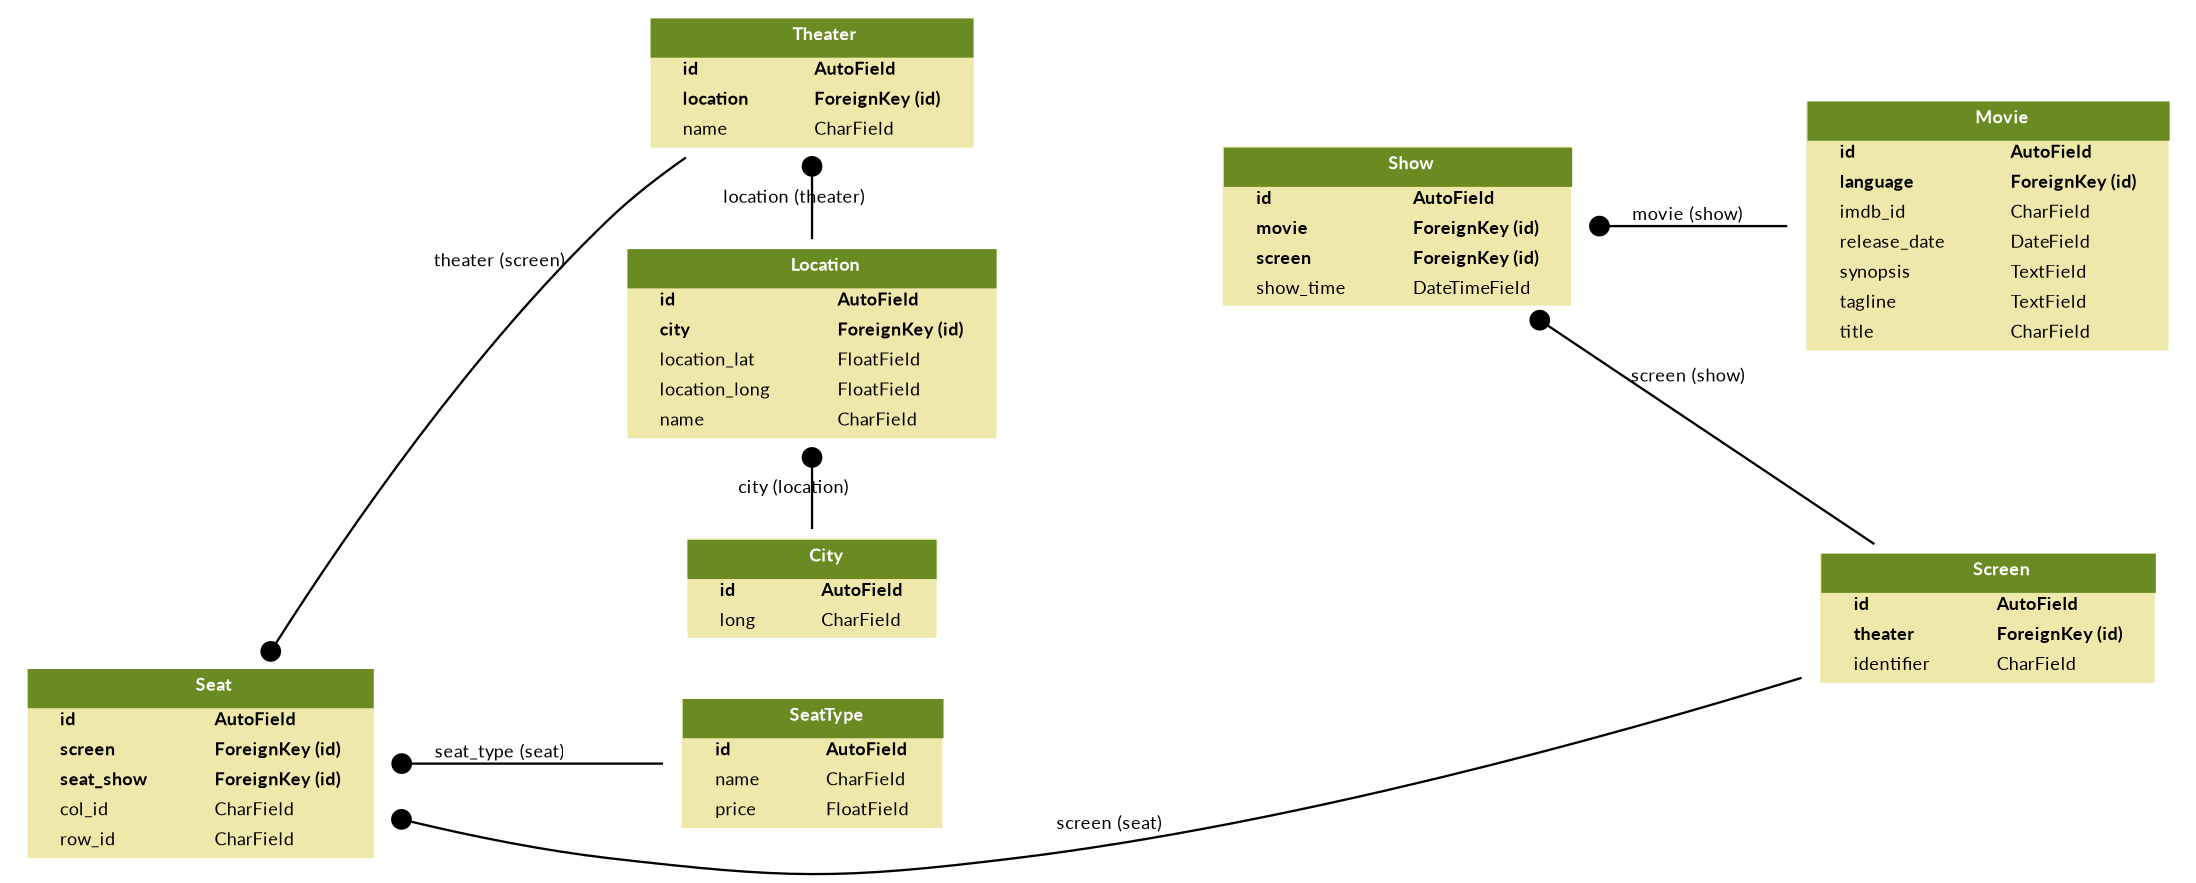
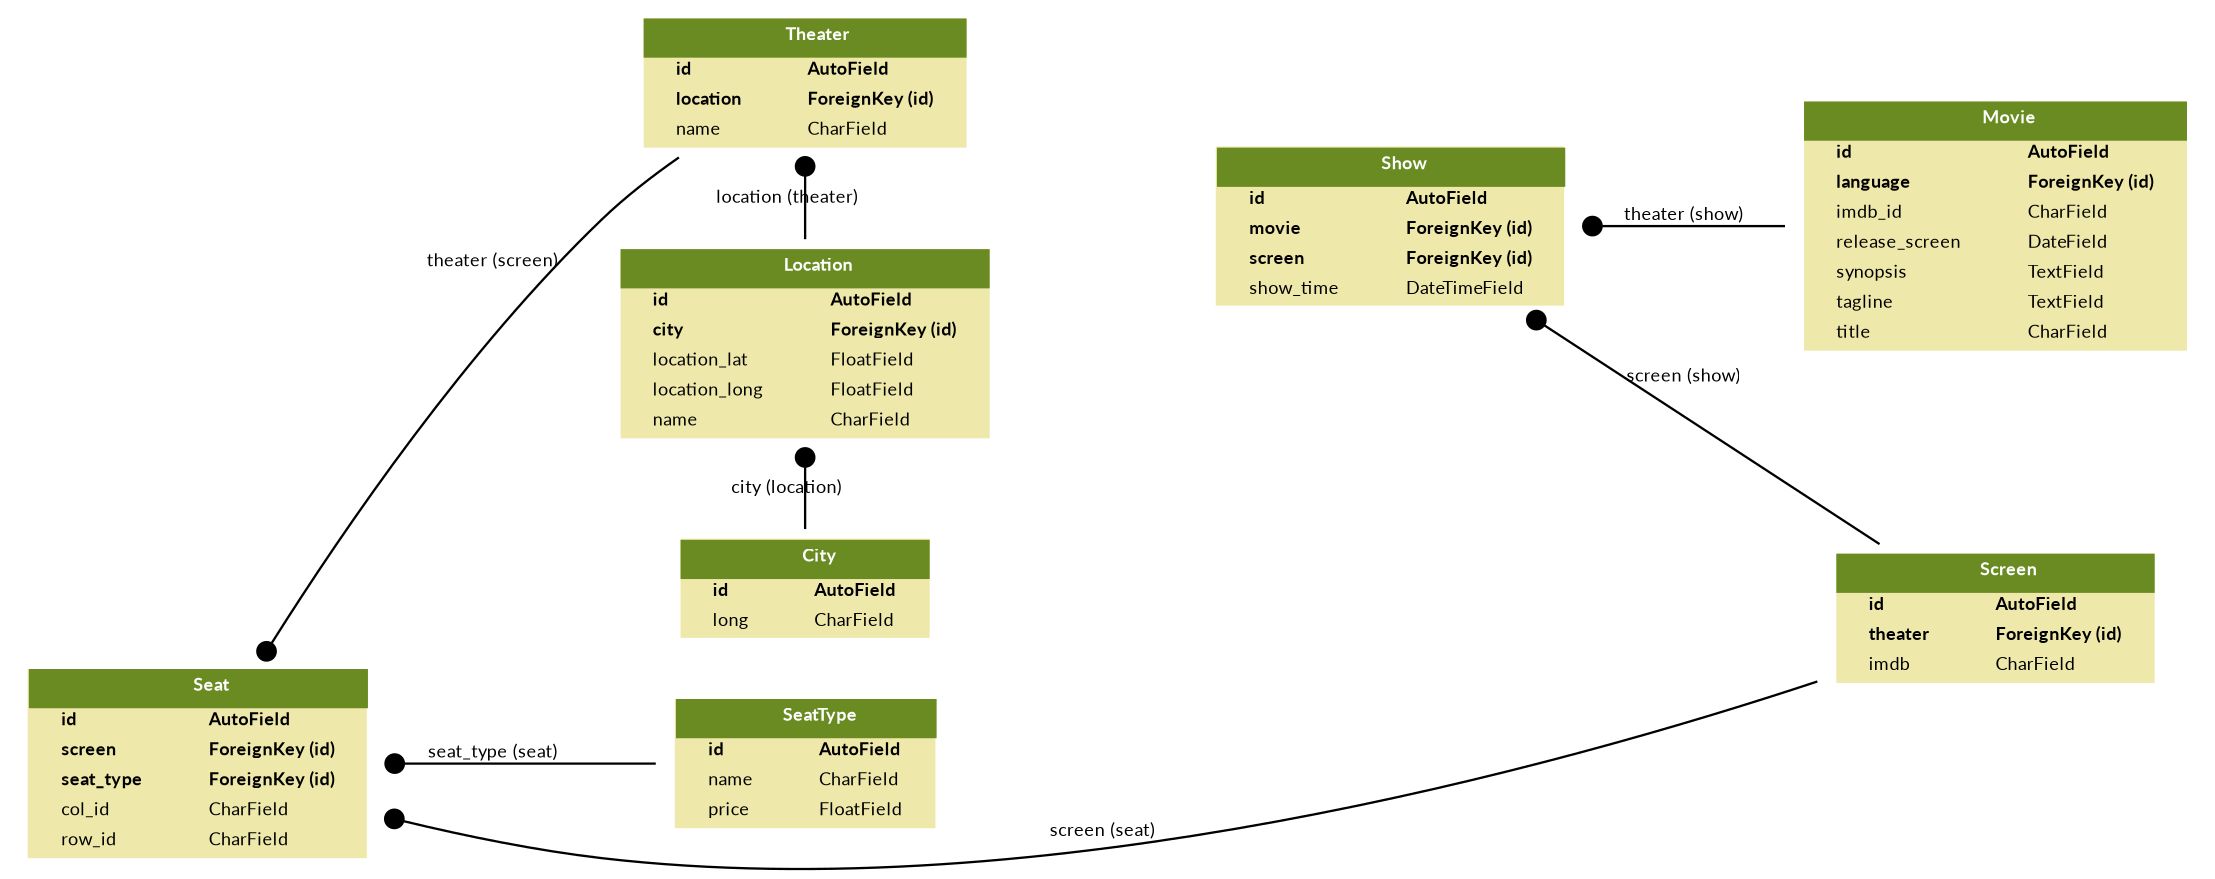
(1689, 216) -> (1684, 216)
(1893, 242) -> (1900, 242)
(1893, 664) -> (1891, 664)
(105, 780) -> (103, 780)
